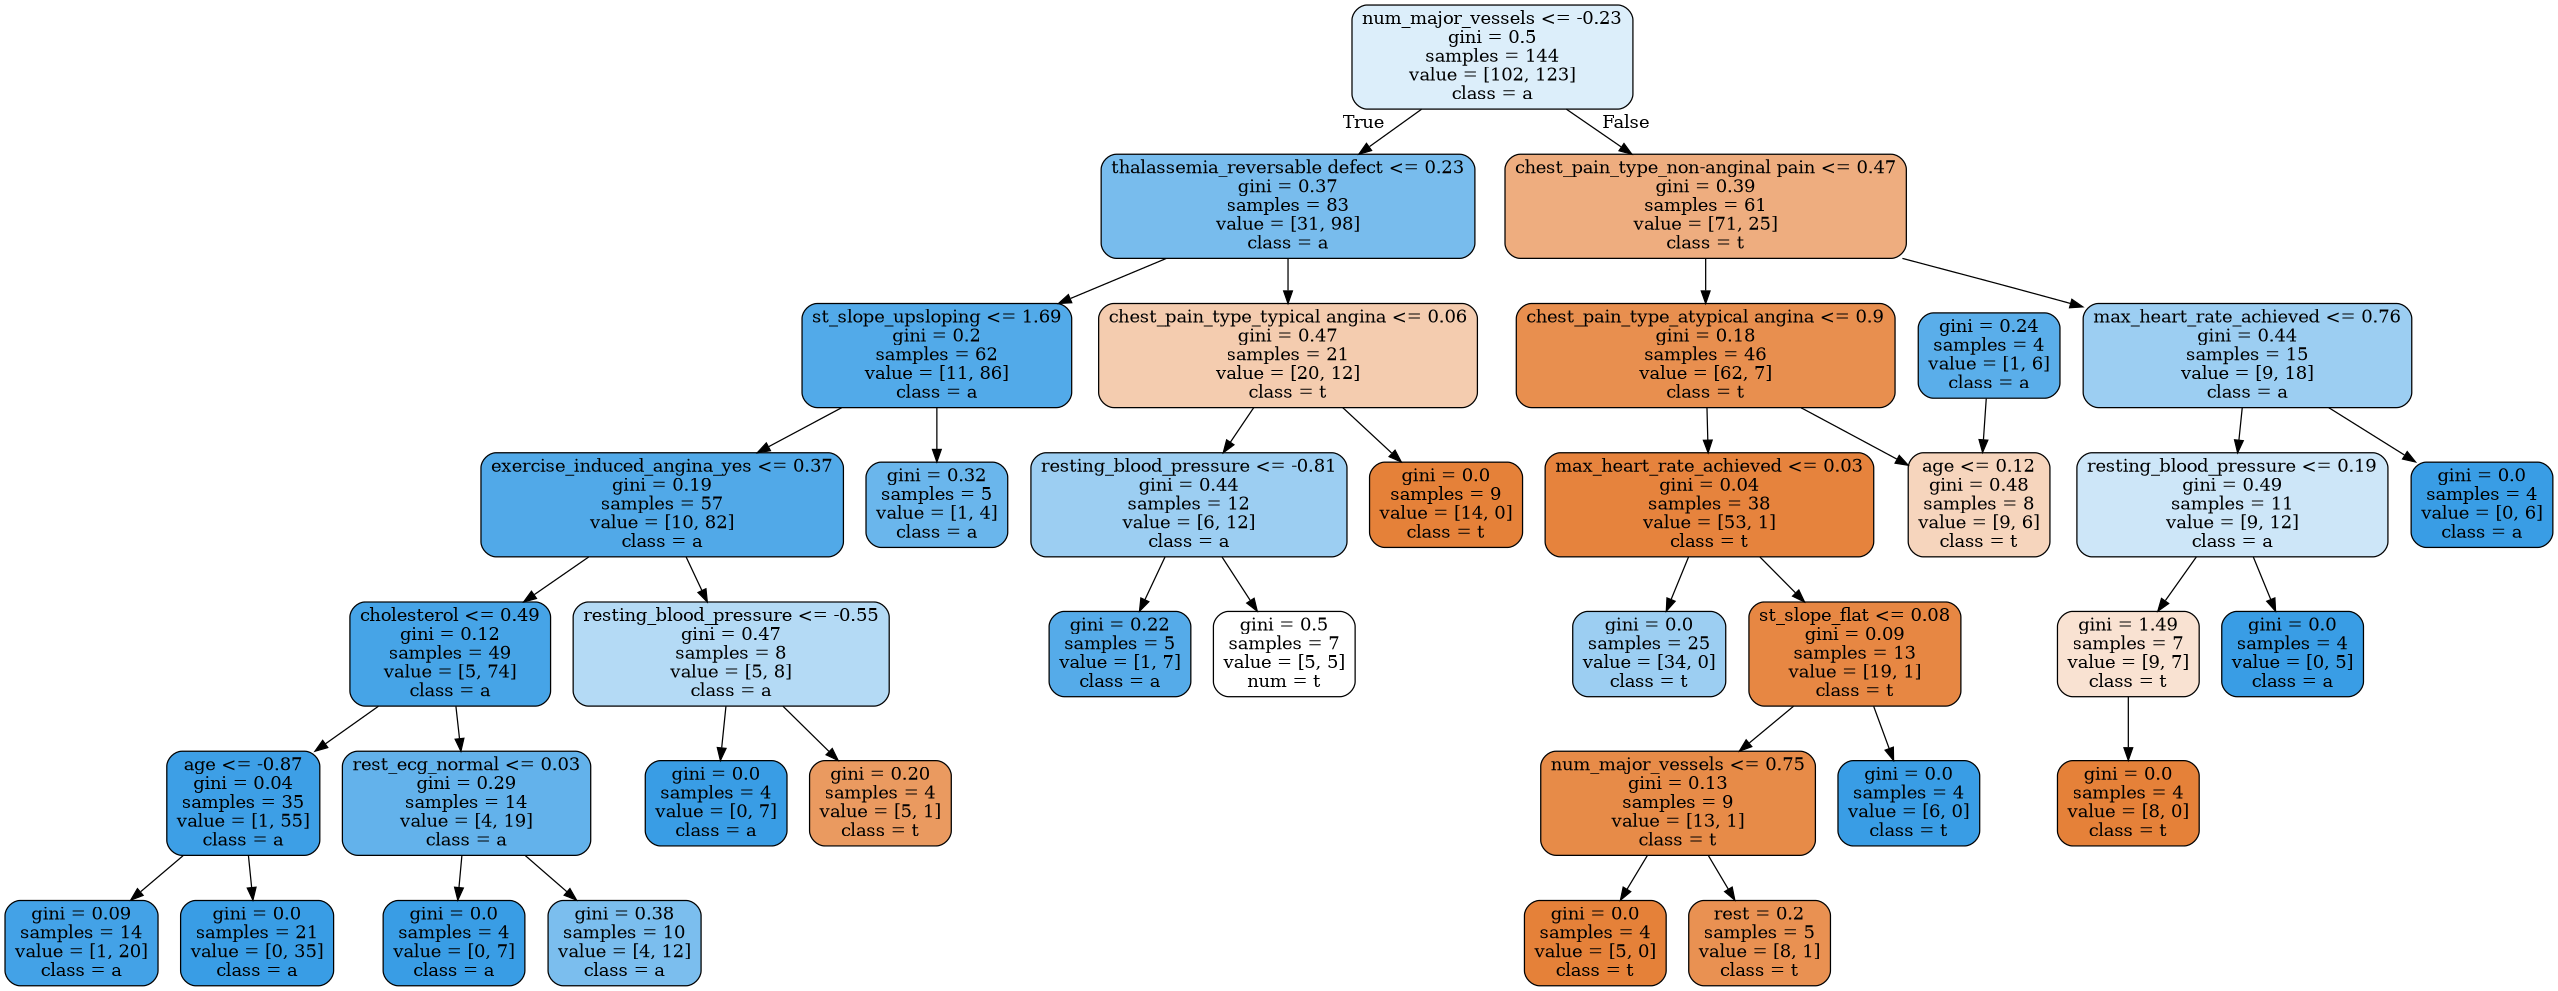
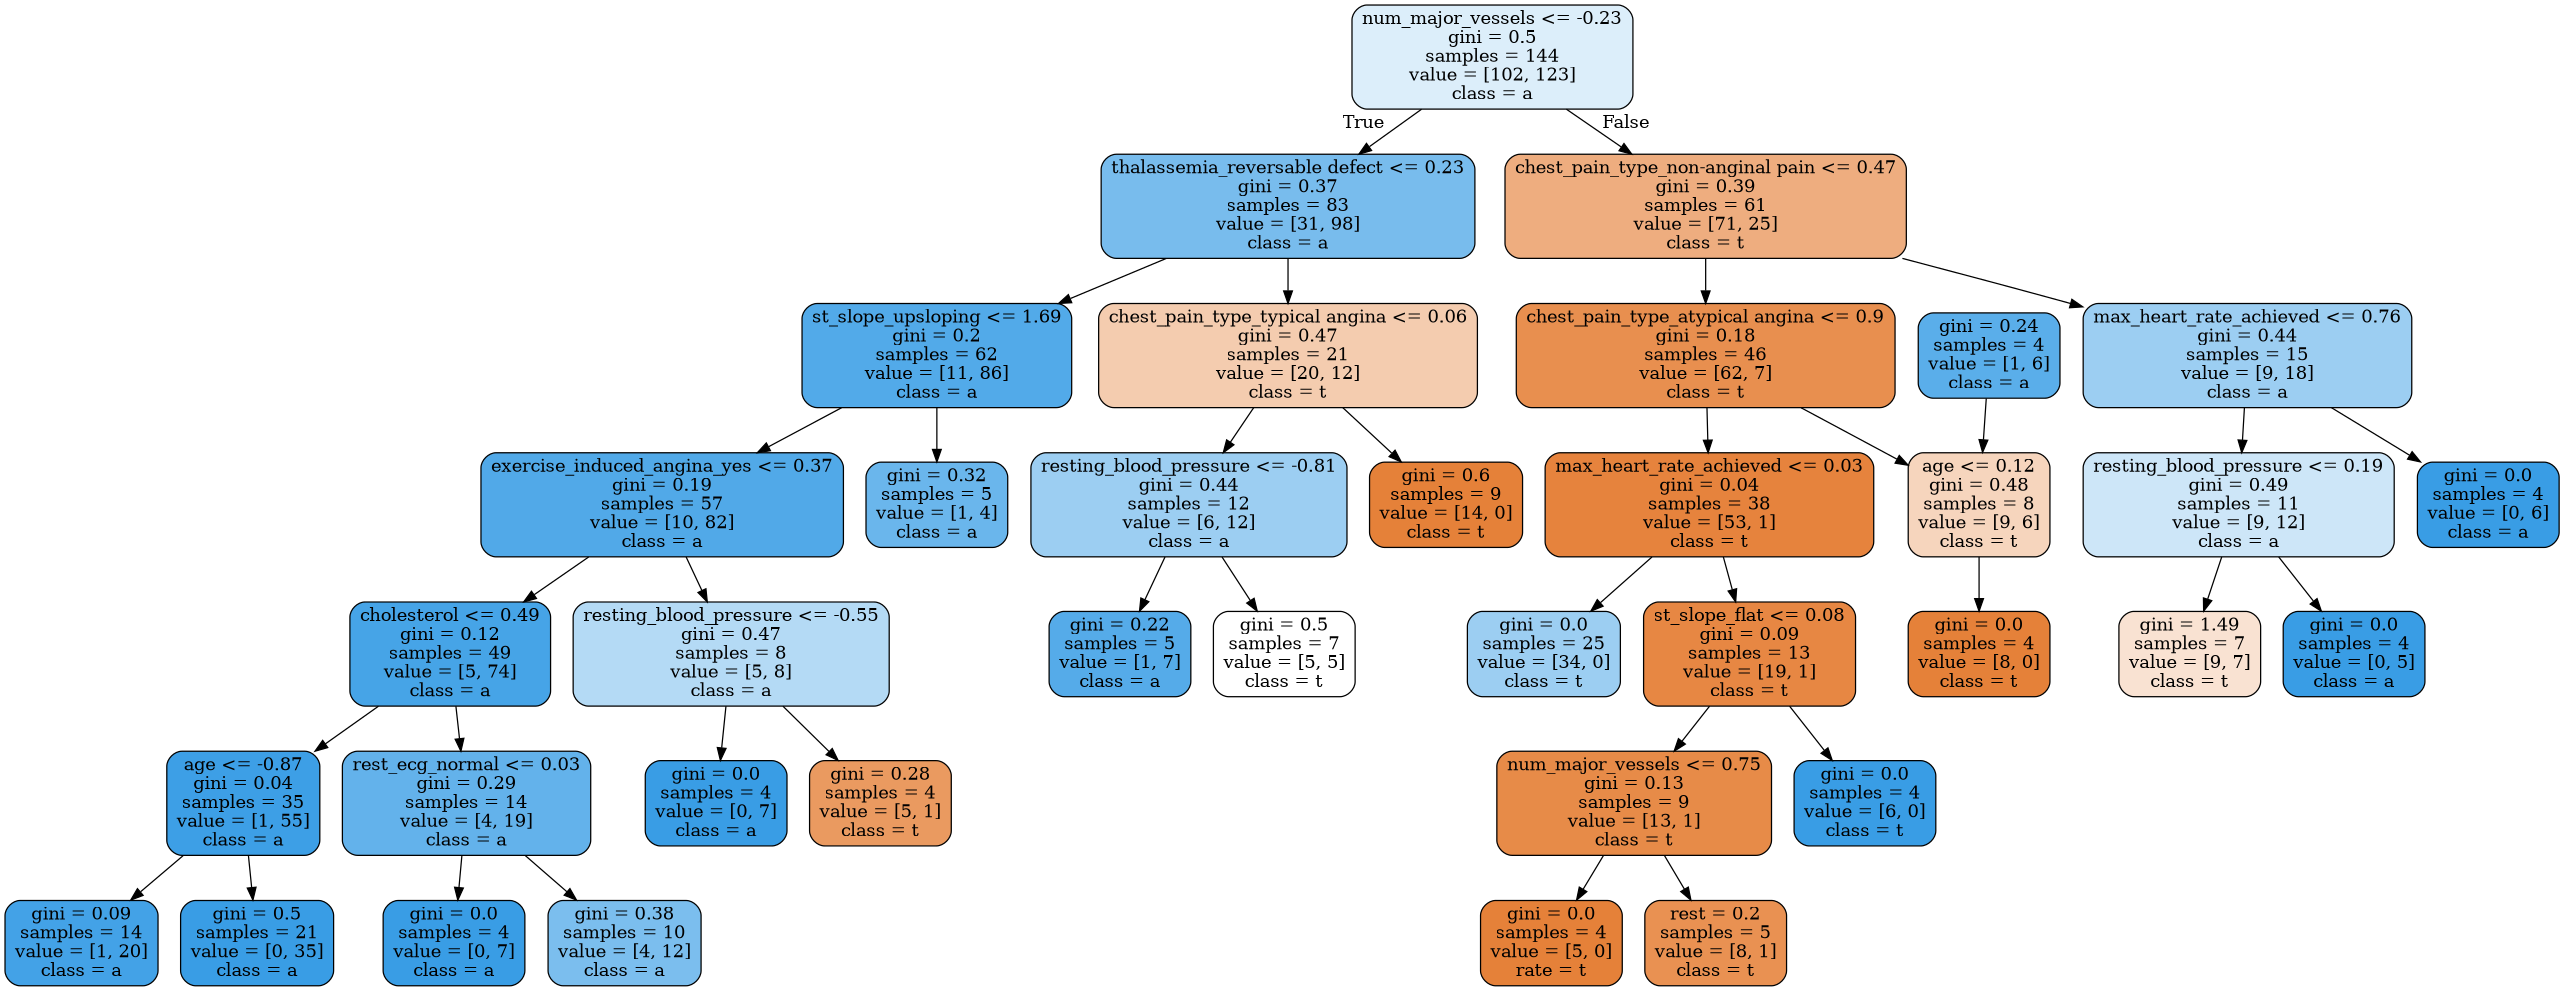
(1446, 505) -> (1446, 505)
(1284, 654) -> (1284, 654)
(2128, 722) -> (1979, 578)
(880, 803) -> (880, 803)
(257, 943) -> (257, 943)
(1595, 943) -> (1551, 943)
